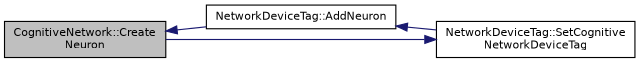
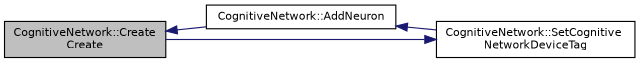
(301, 17) -> (301, 17)
(85, 39) -> (85, 39)
(536, 39) -> (536, 39)
